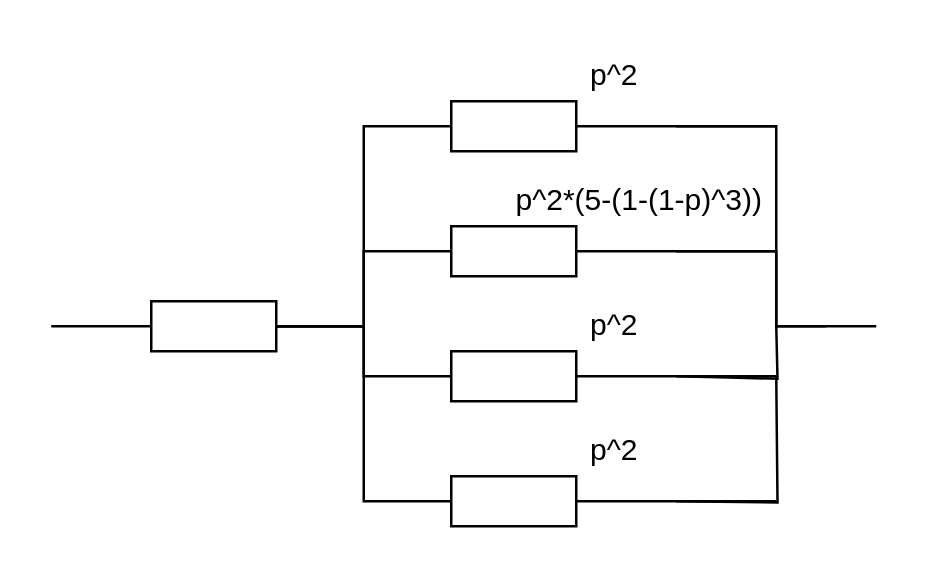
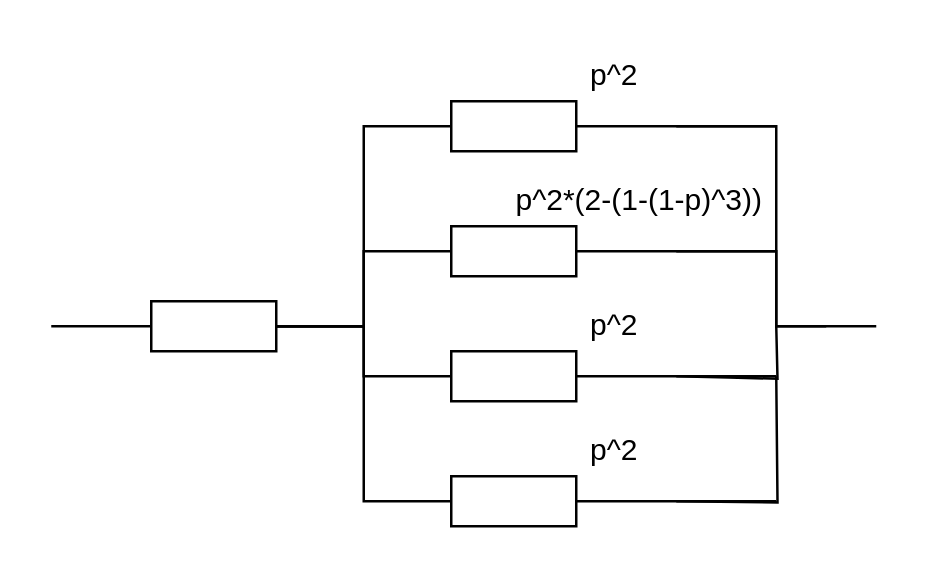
(640, 201) -> (640, 201)
